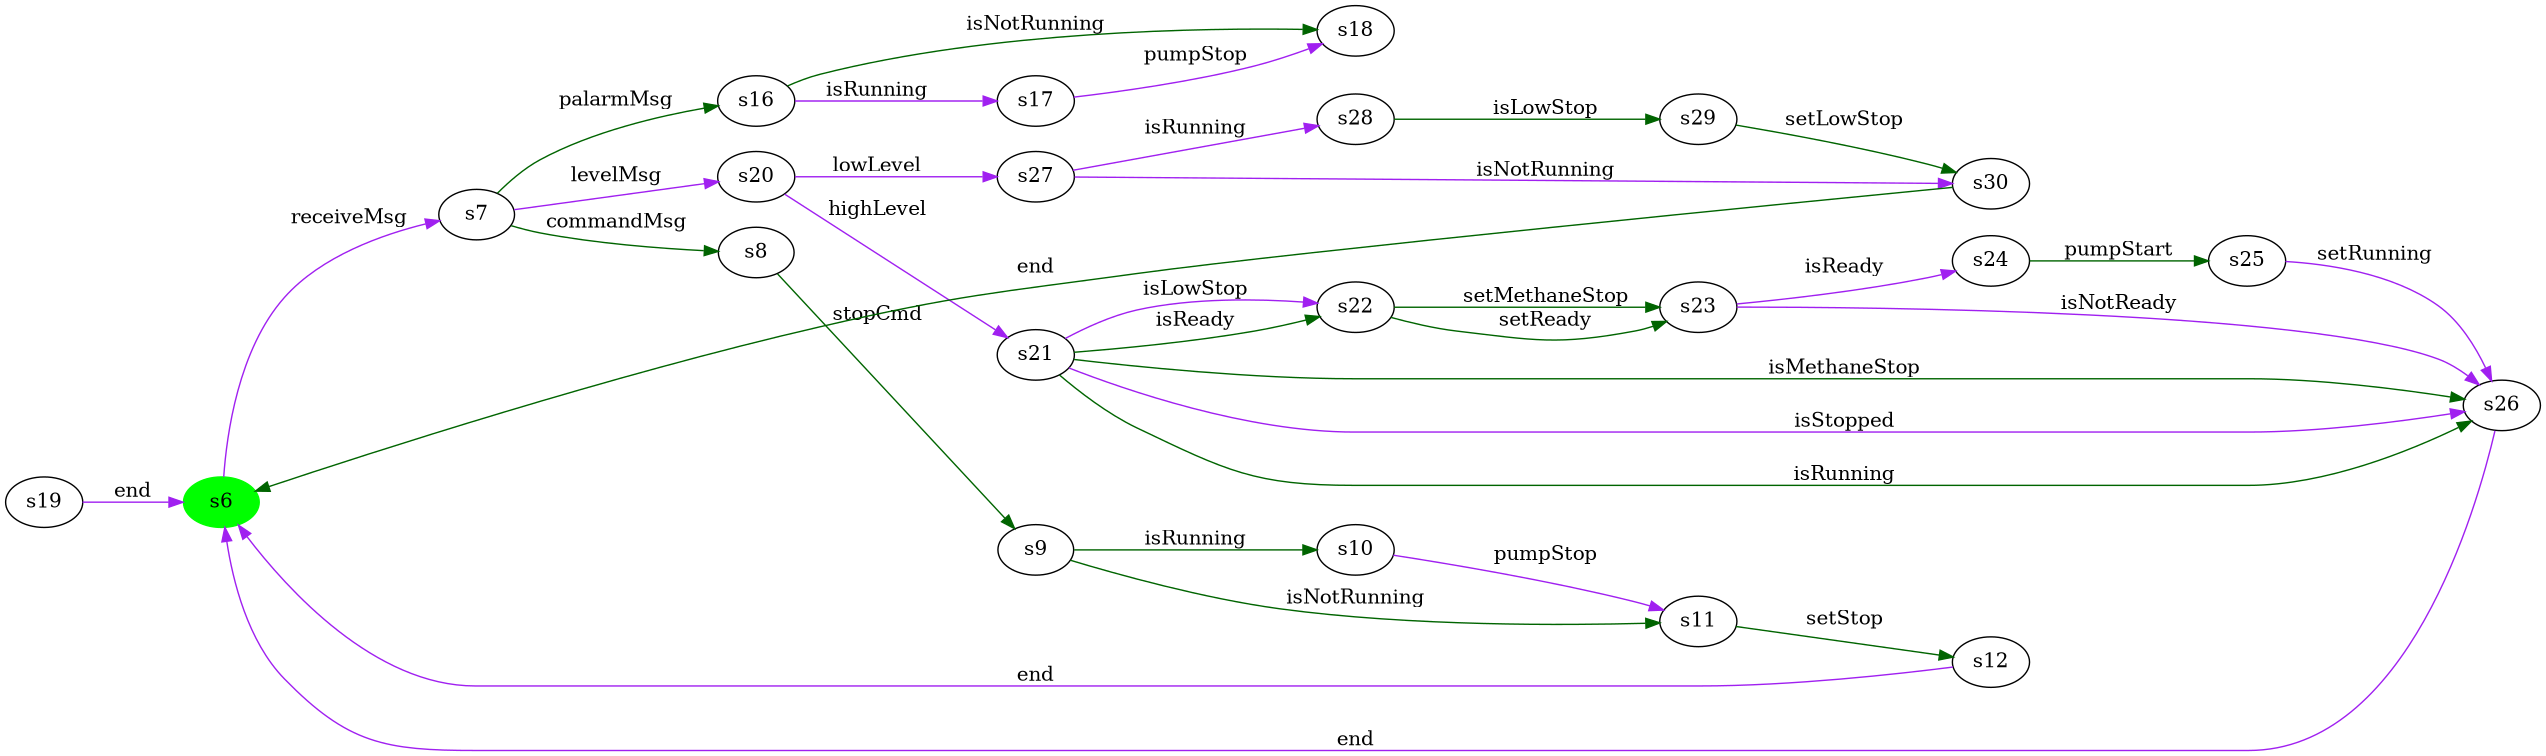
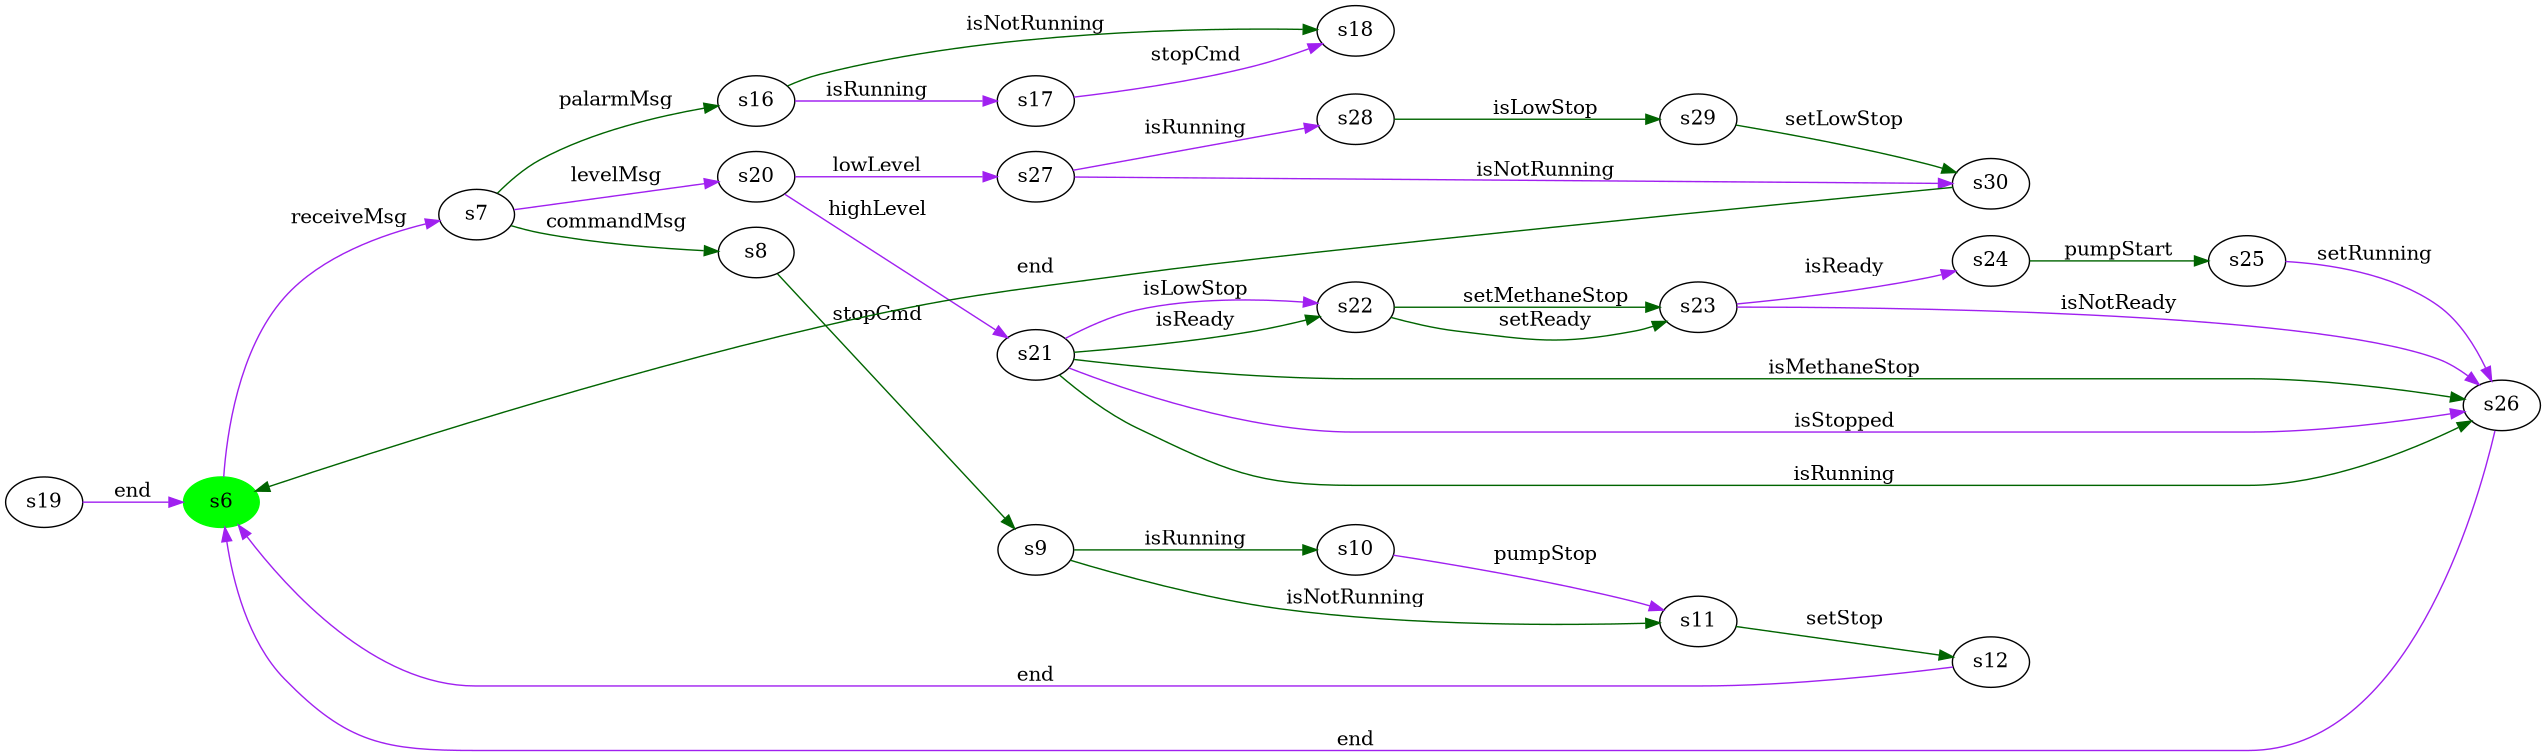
(1196, 55) -> (1196, 55)
